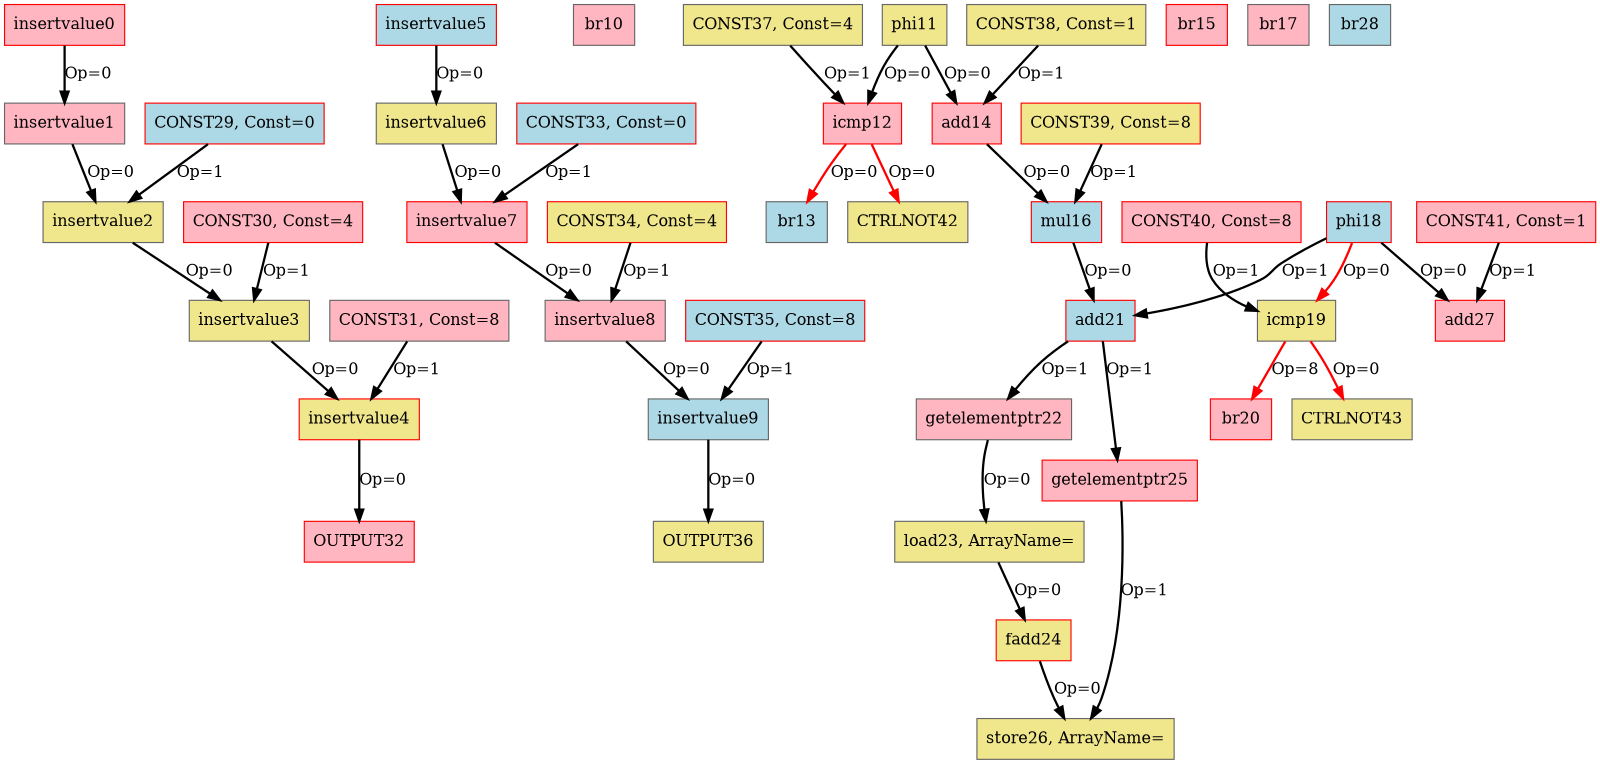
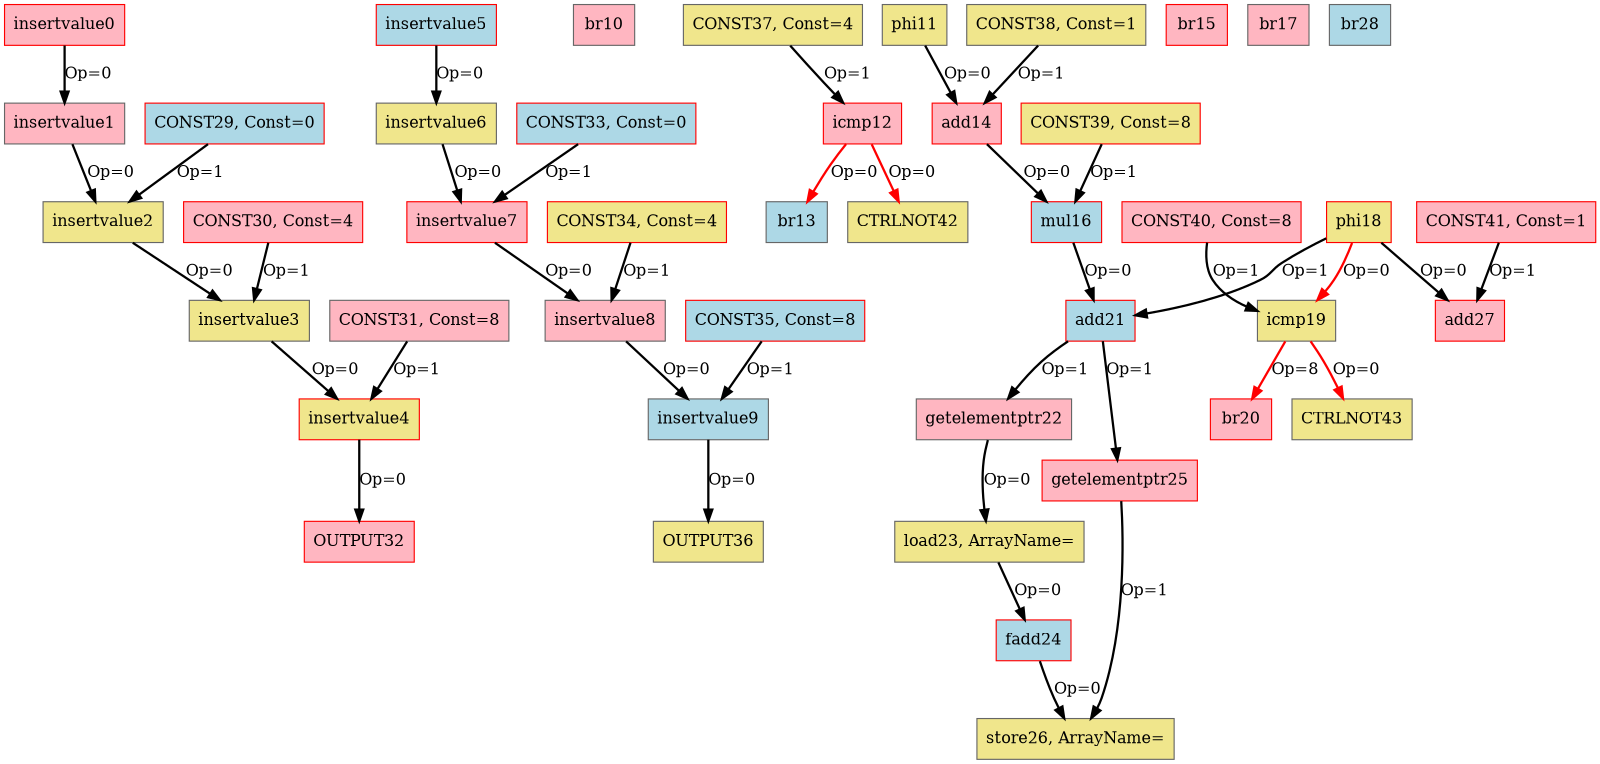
(883, 68) -> none
(1359, 222) -> (1359, 222)
(1034, 640) -> (1034, 640)
